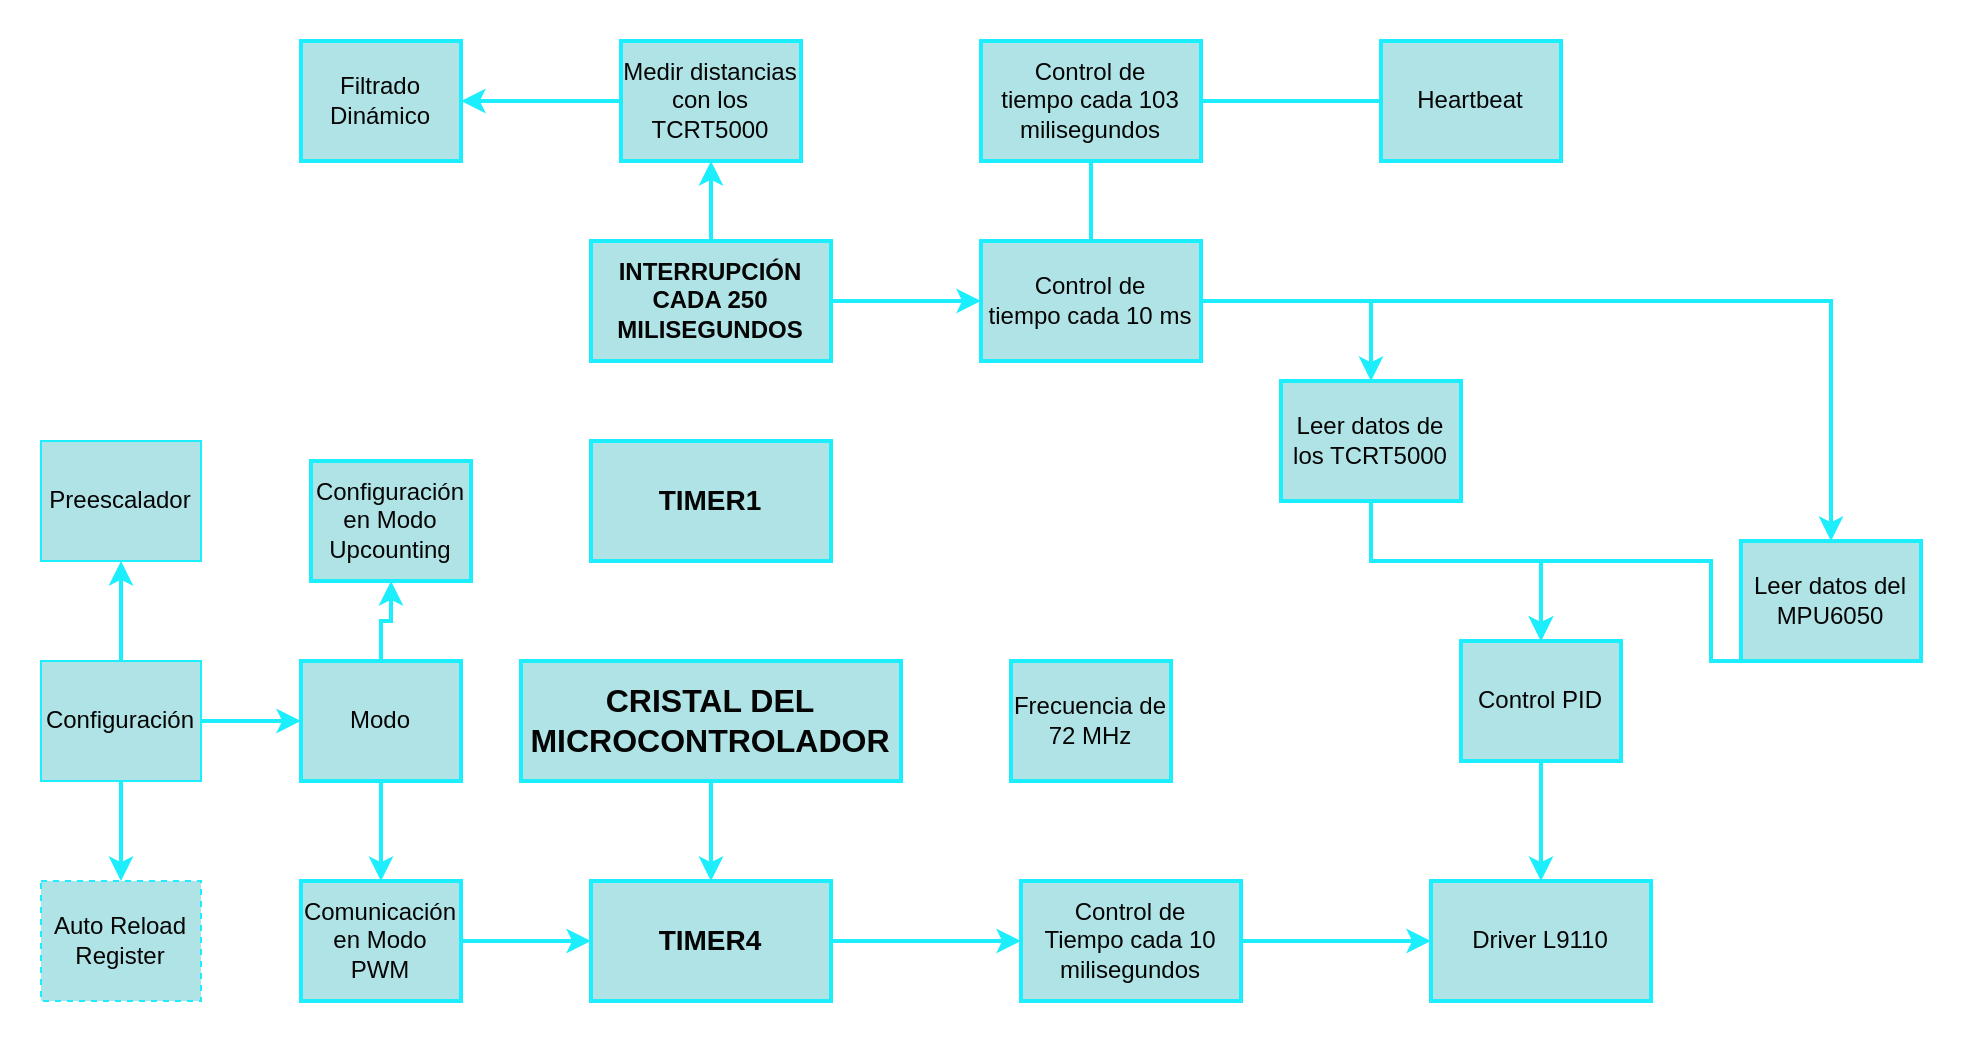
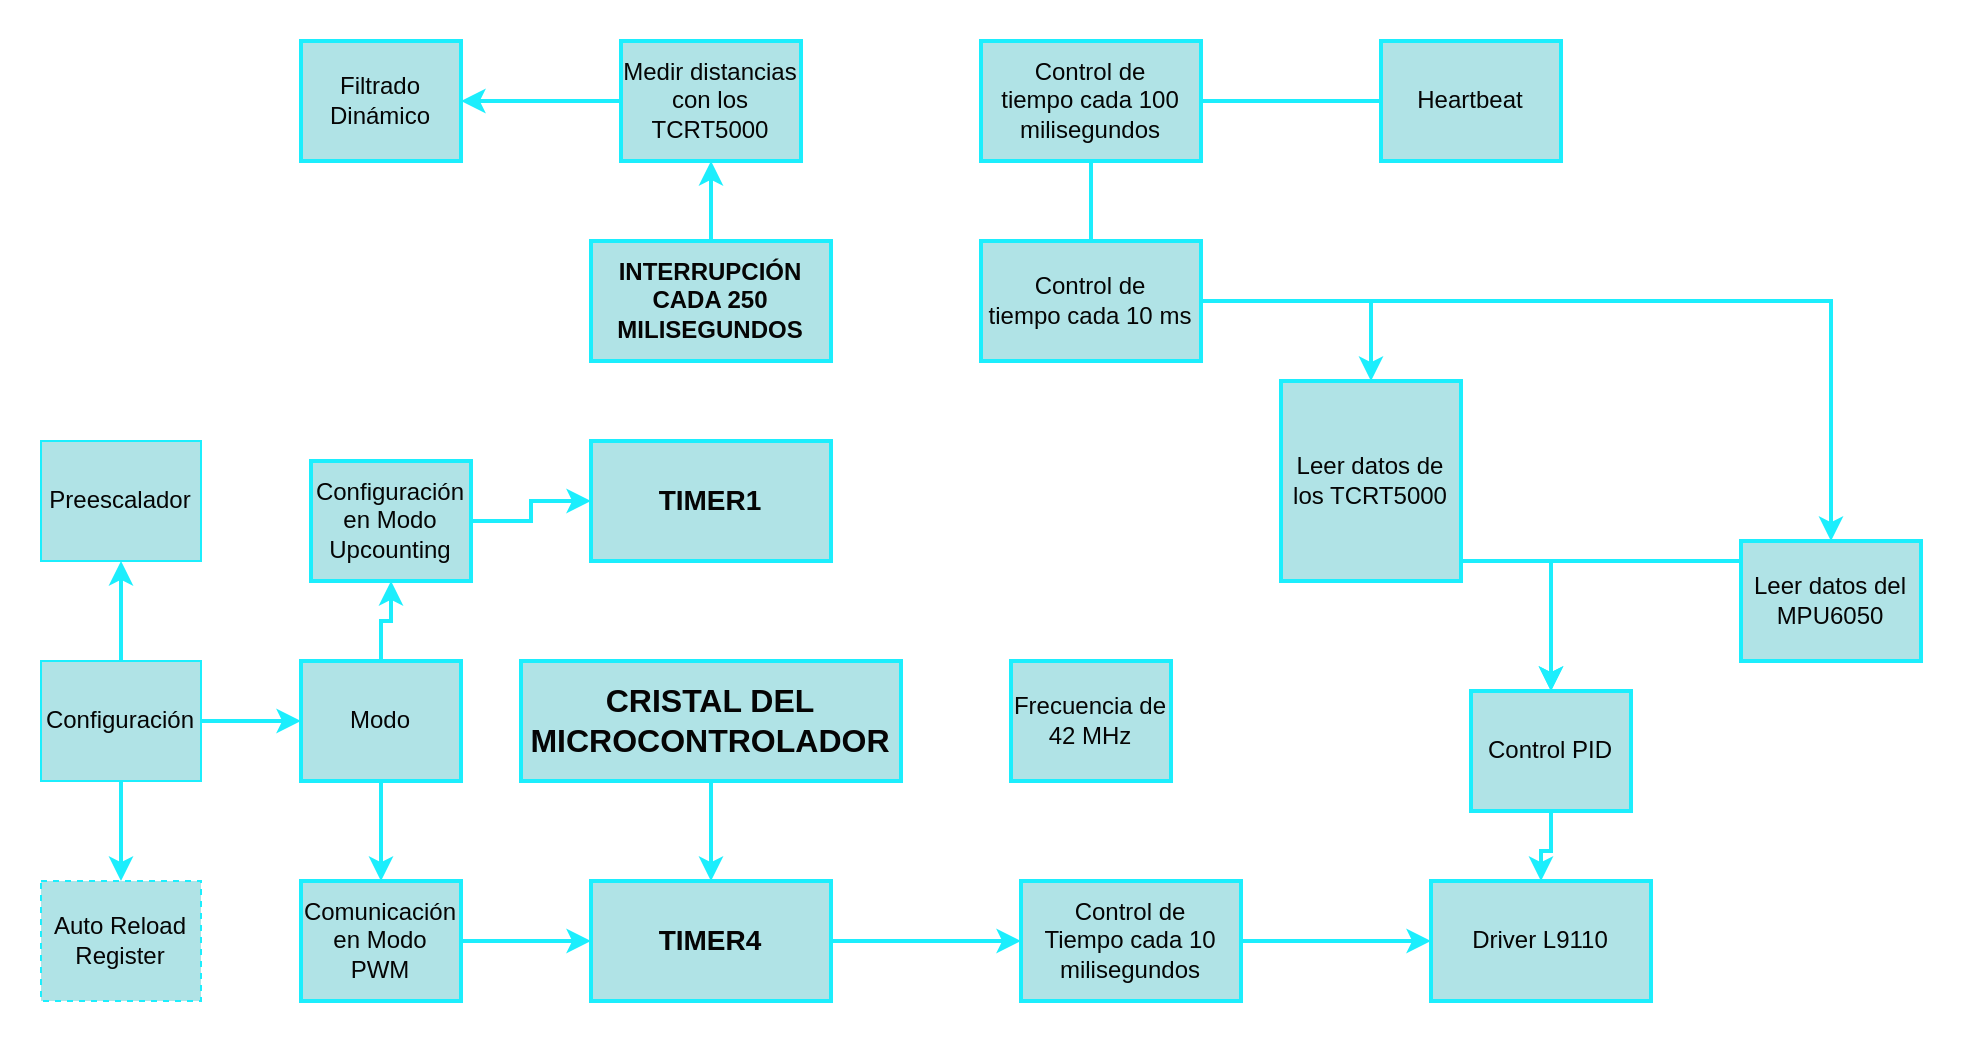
(1091, 101) -> (1091, 101)
(897, 301) -> none
(1371, 441) -> (1371, 481)
none -> (531, 520)
(1541, 701) -> (1551, 751)
(1091, 721) -> (1091, 721)
